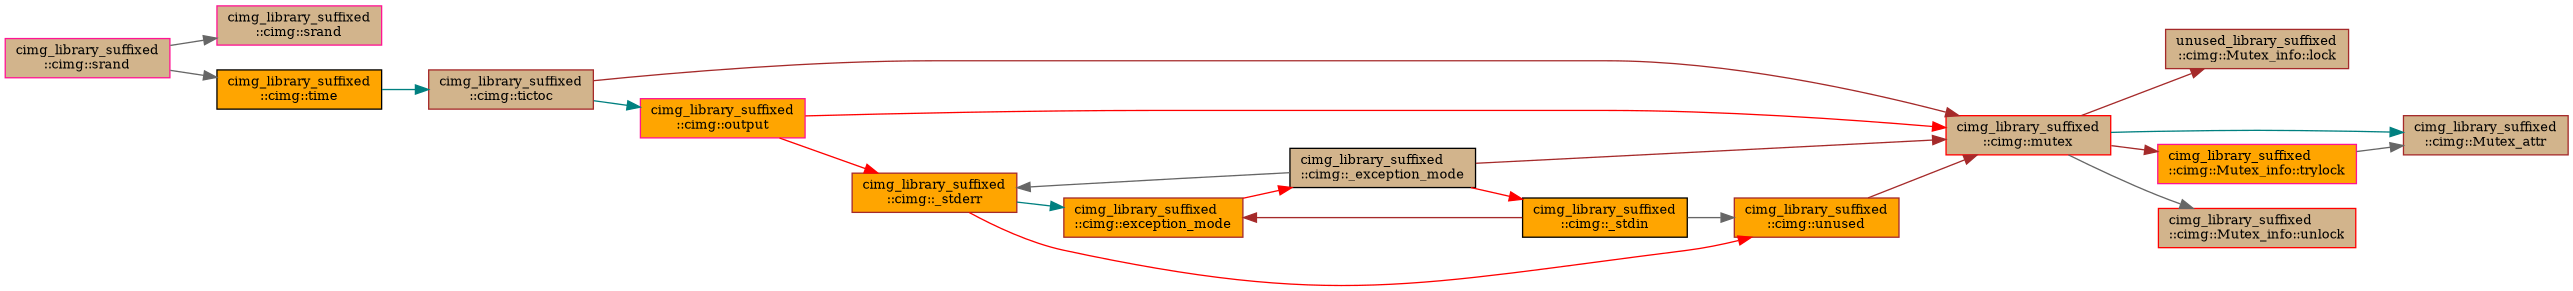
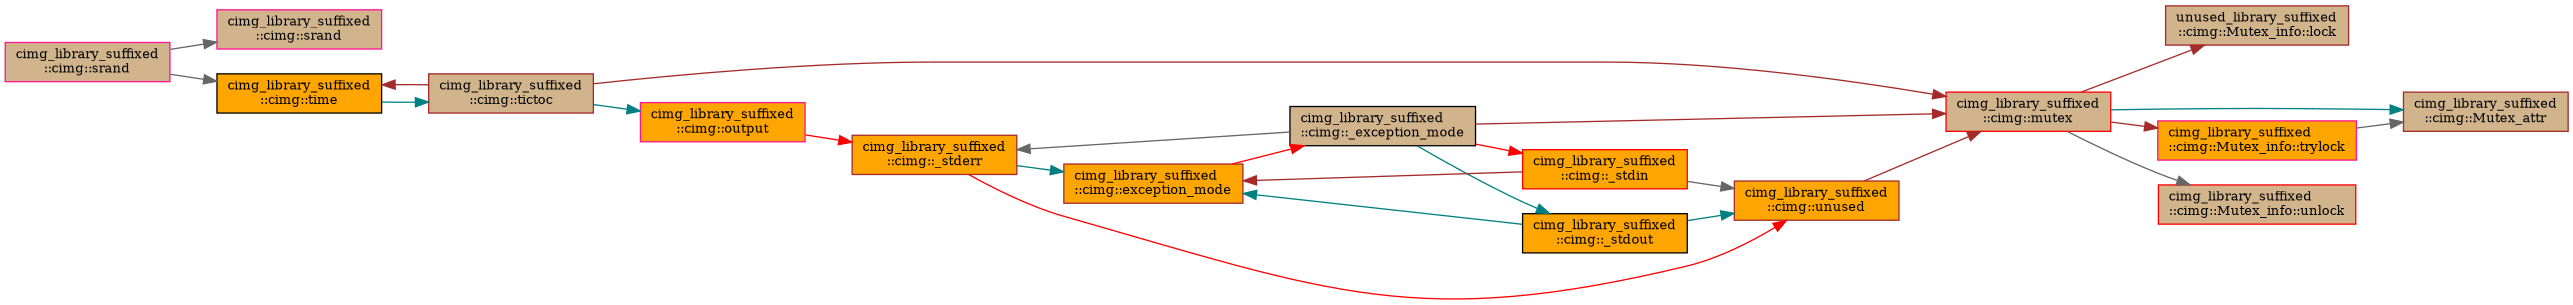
none -> (412, 85)
(1369, 110) -> none
(1605, 218) -> (1605, 169)
none -> (1605, 233)
